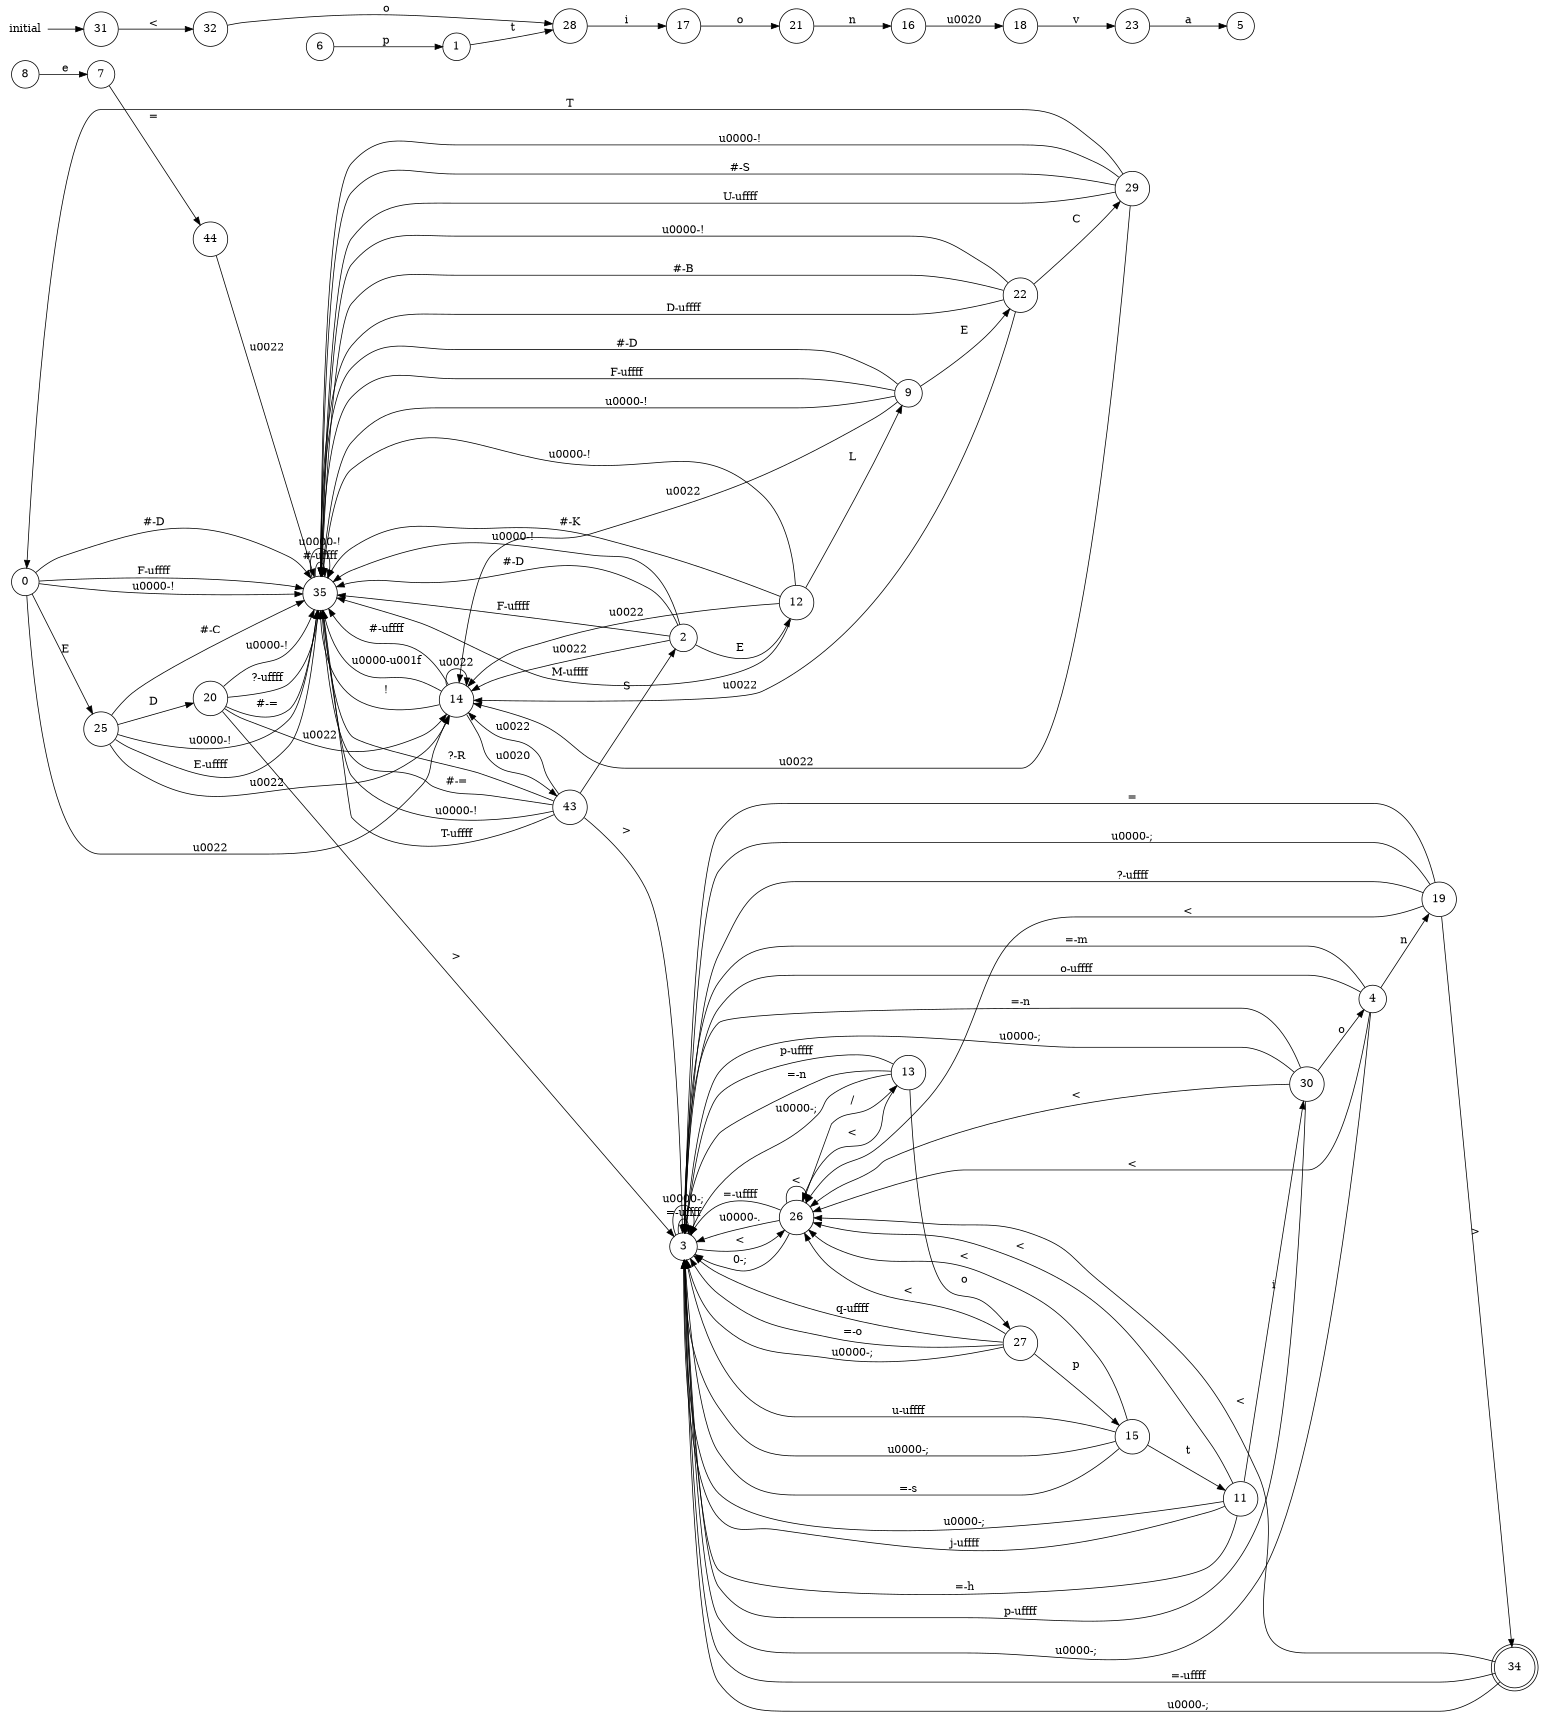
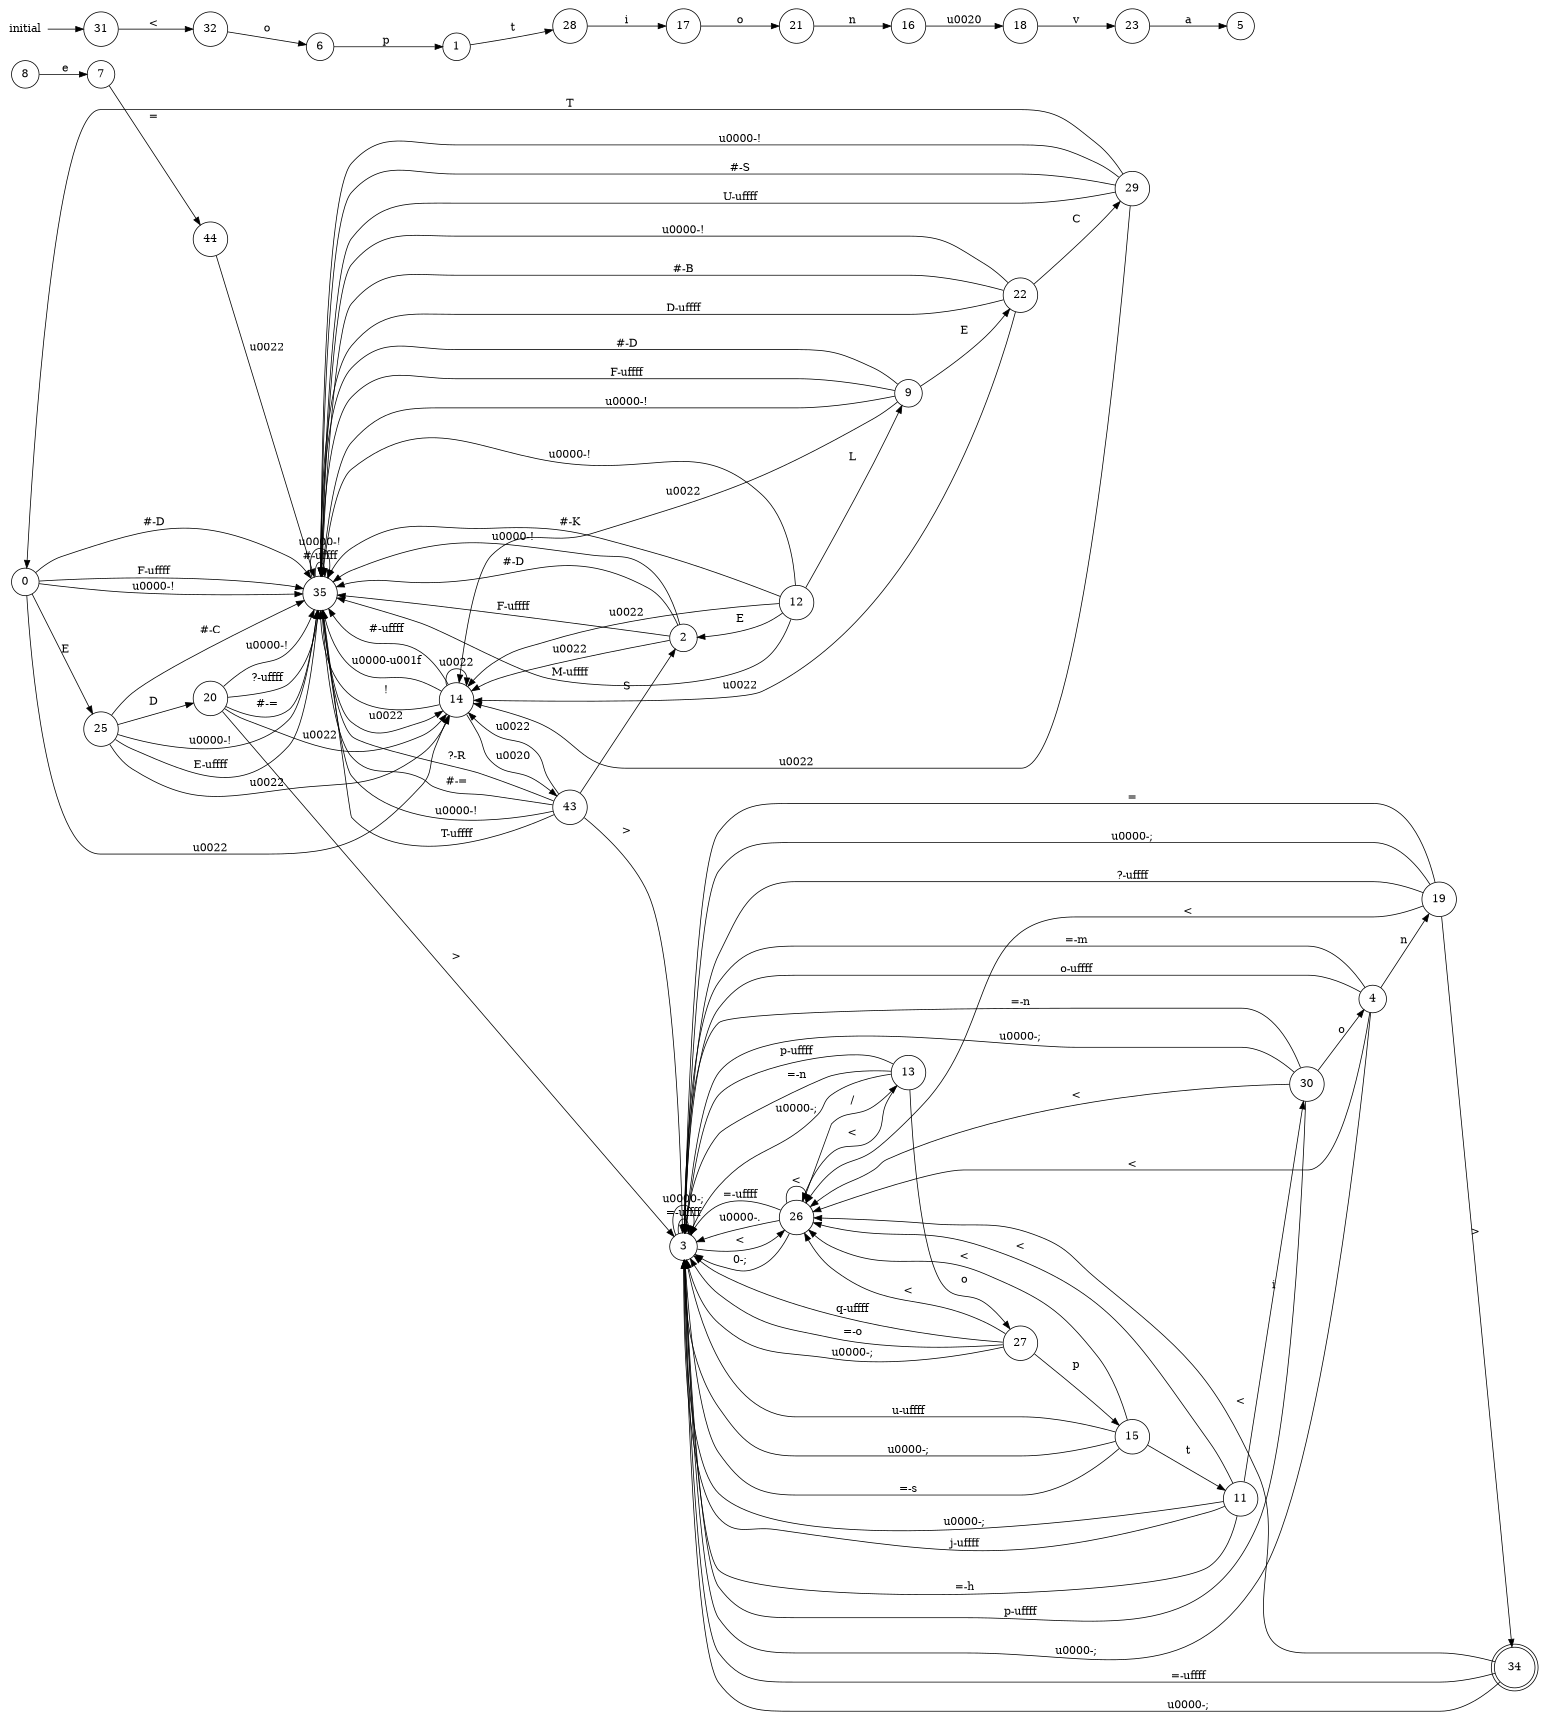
(386, 15) -> (263, 38)
(747, 658) -> (745, 630)
none -> (346, 716)
